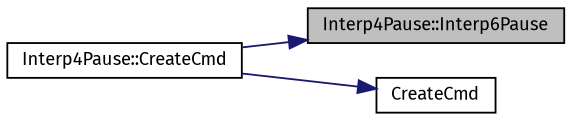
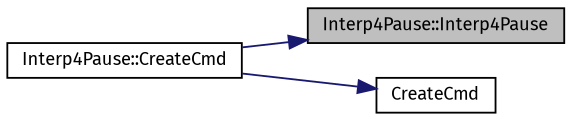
(436, 26) -> (436, 26)
